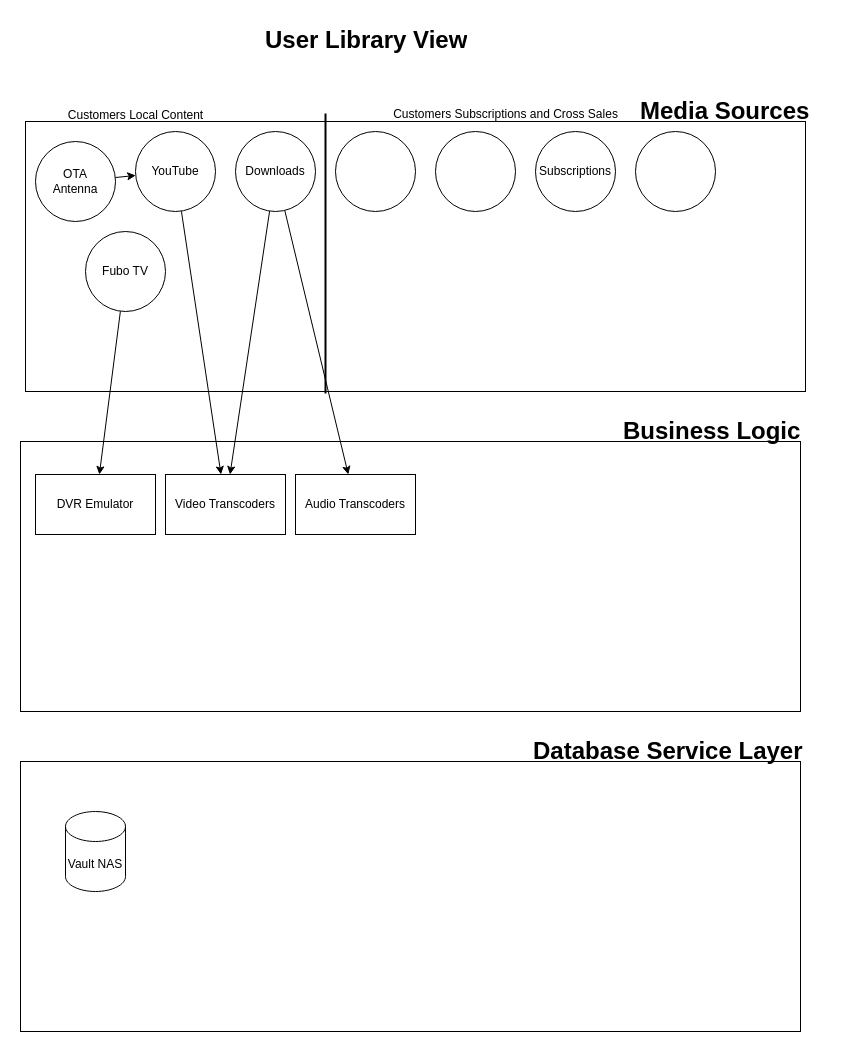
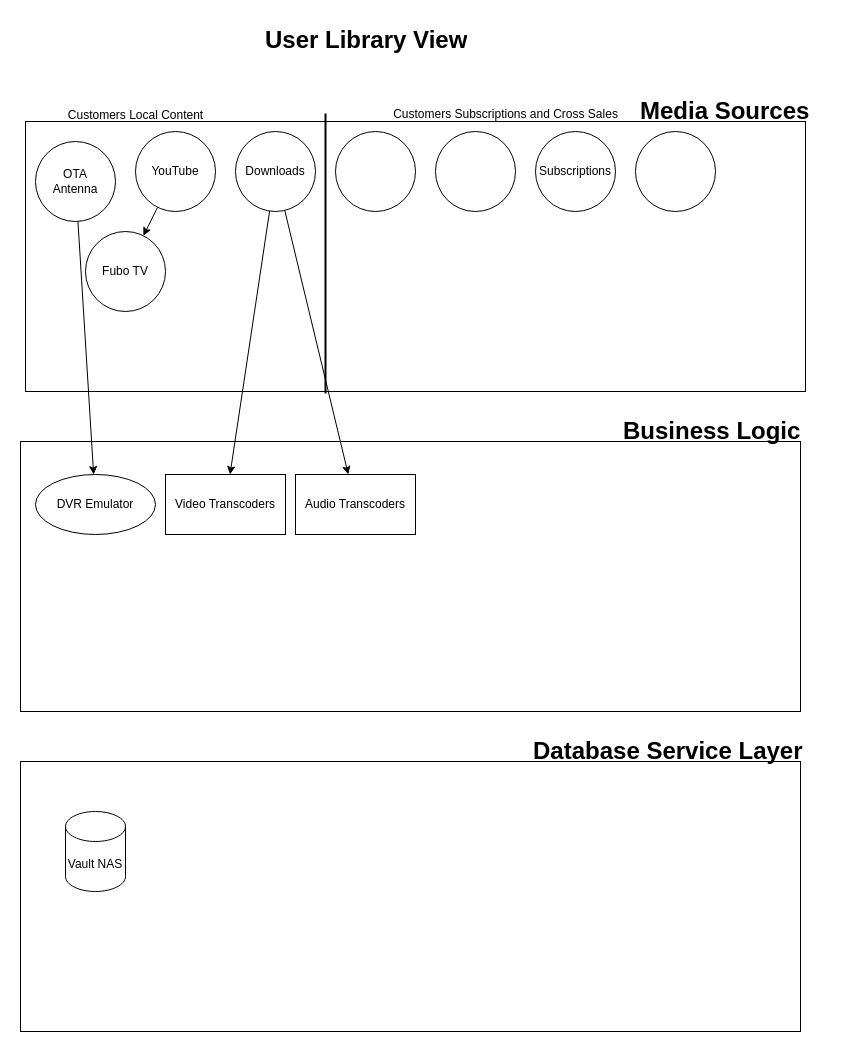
(122, 177) -> (86, 344)
(201, 340) -> (152, 218)
(110, 390) -> none
(96, 505) -> (96, 505)
